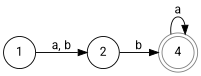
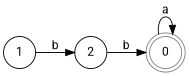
(61, 46) -> (55, 46)
(178, 53) -> (166, 53)
